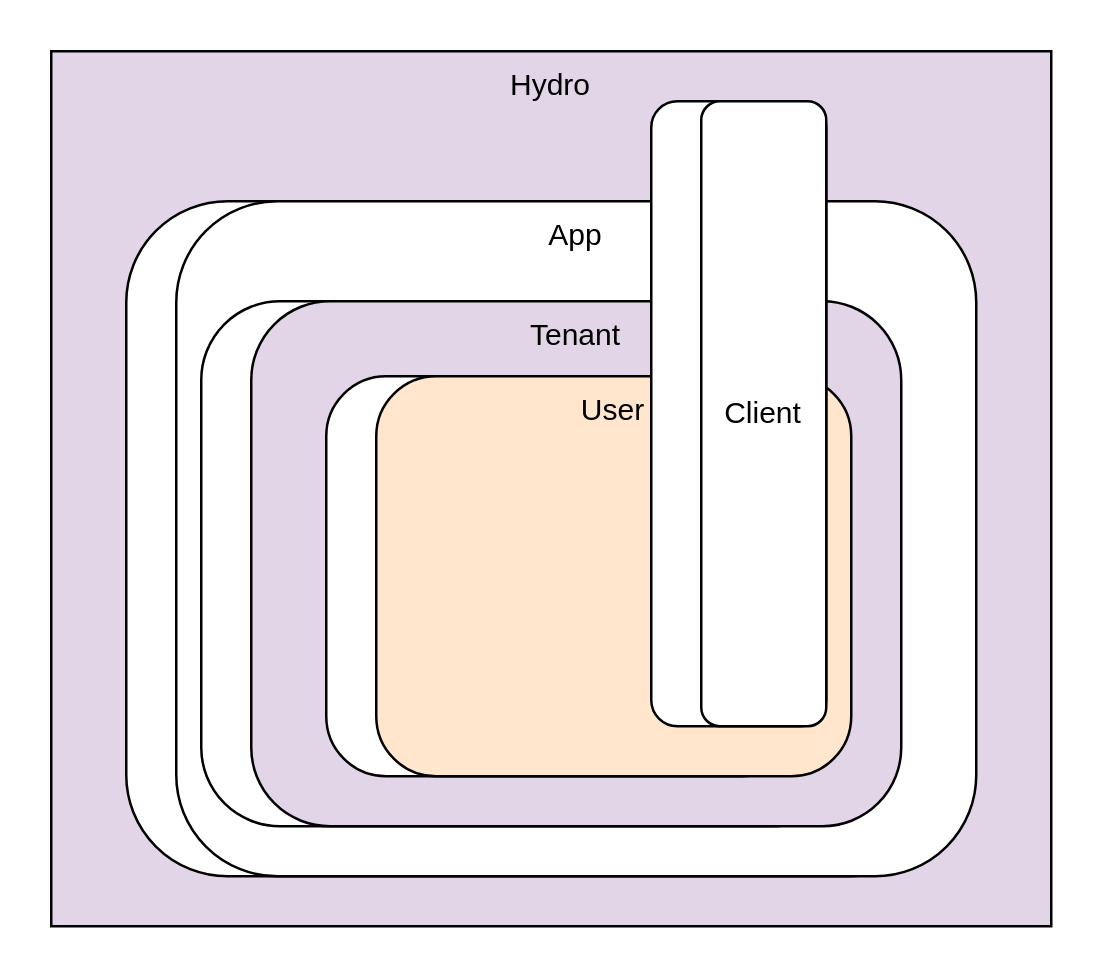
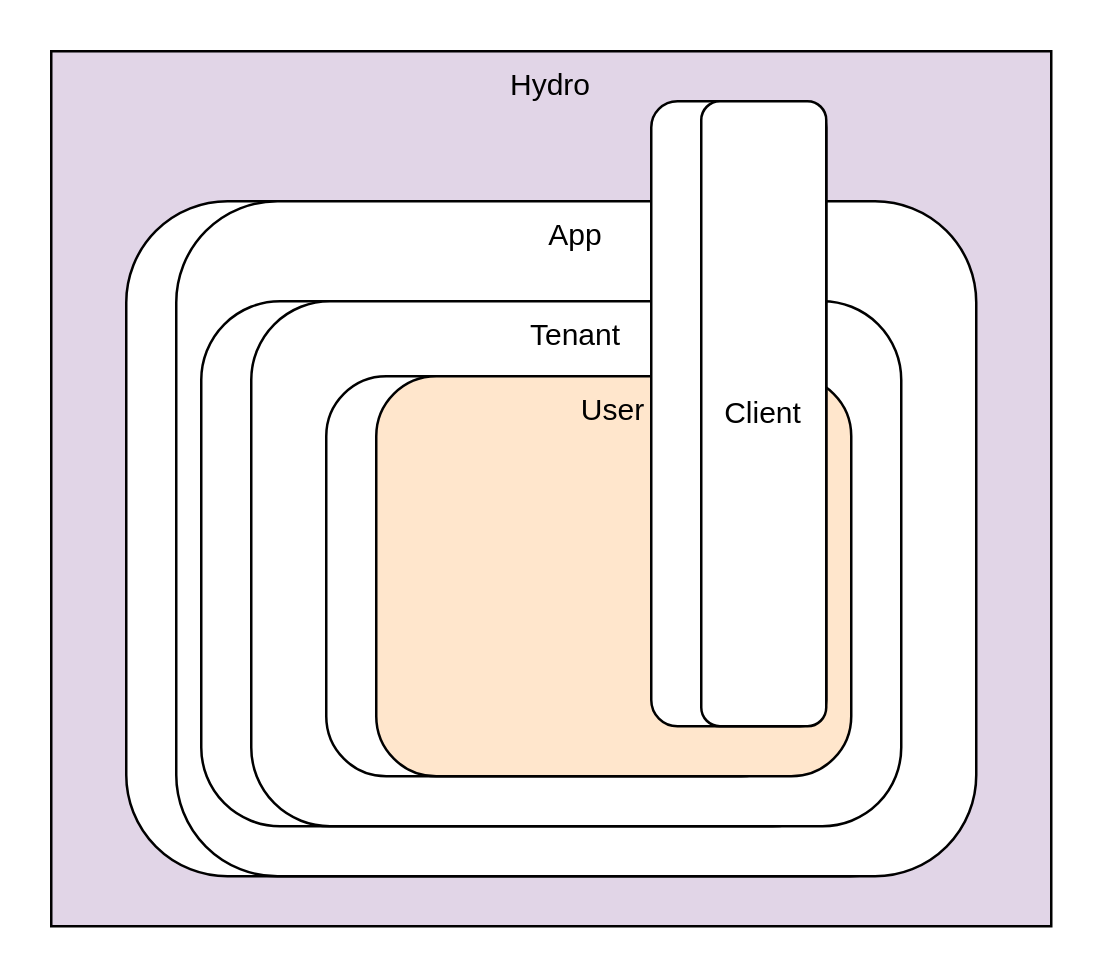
(576, 337) -> (576, 337)
